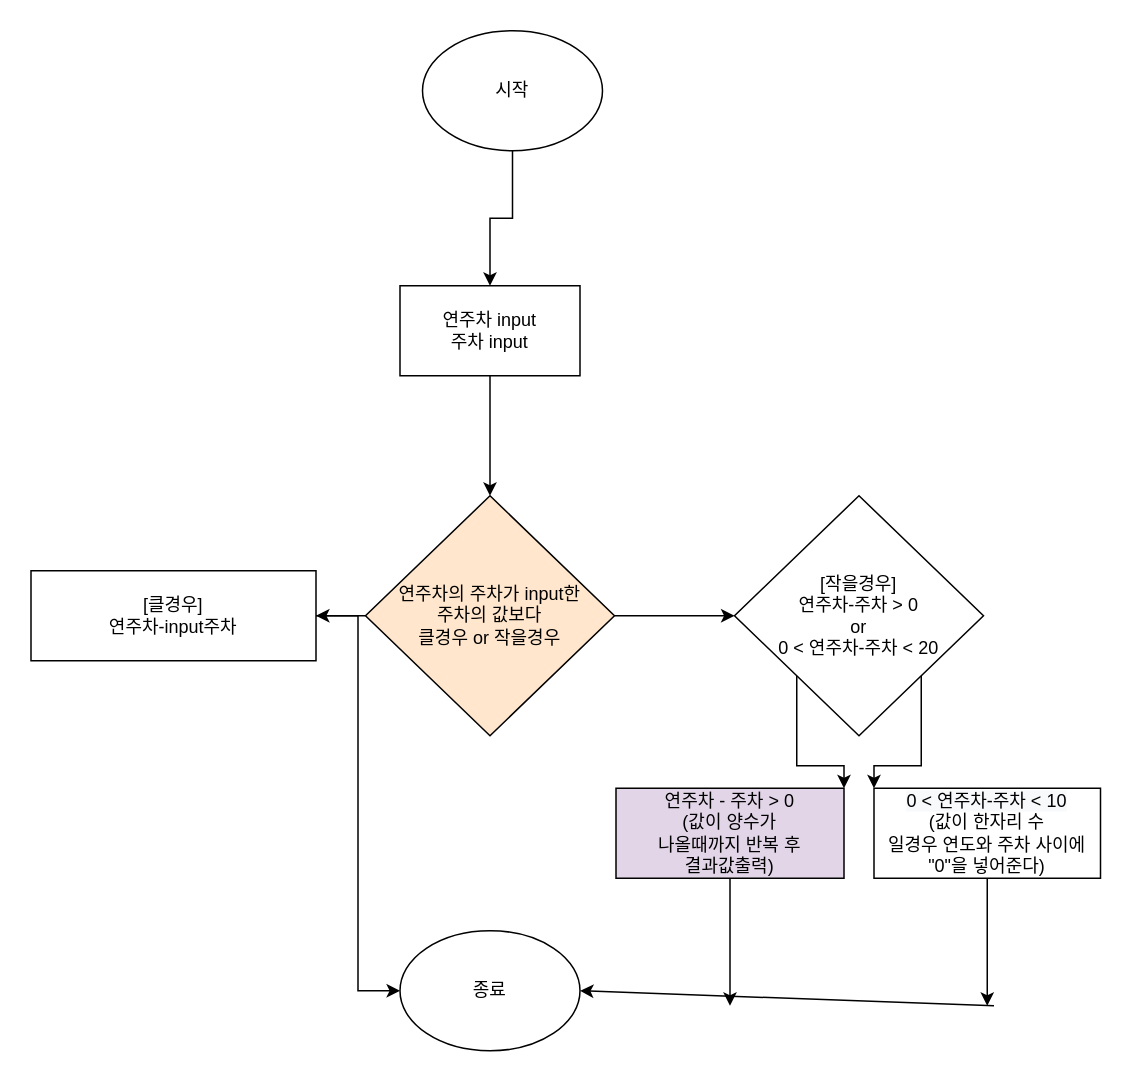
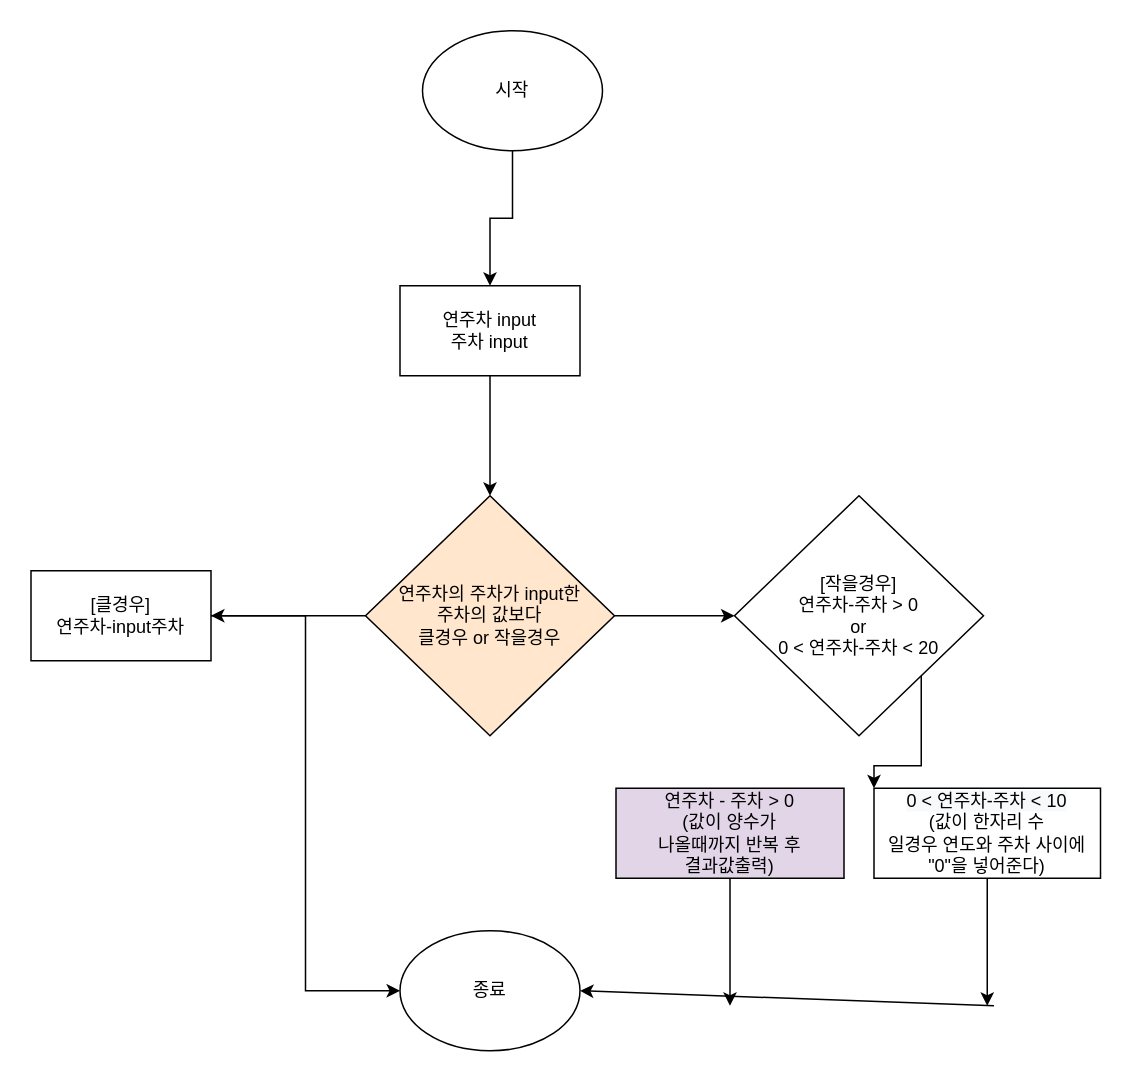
(173, 616) -> (121, 616)
(797, 750) -> none
